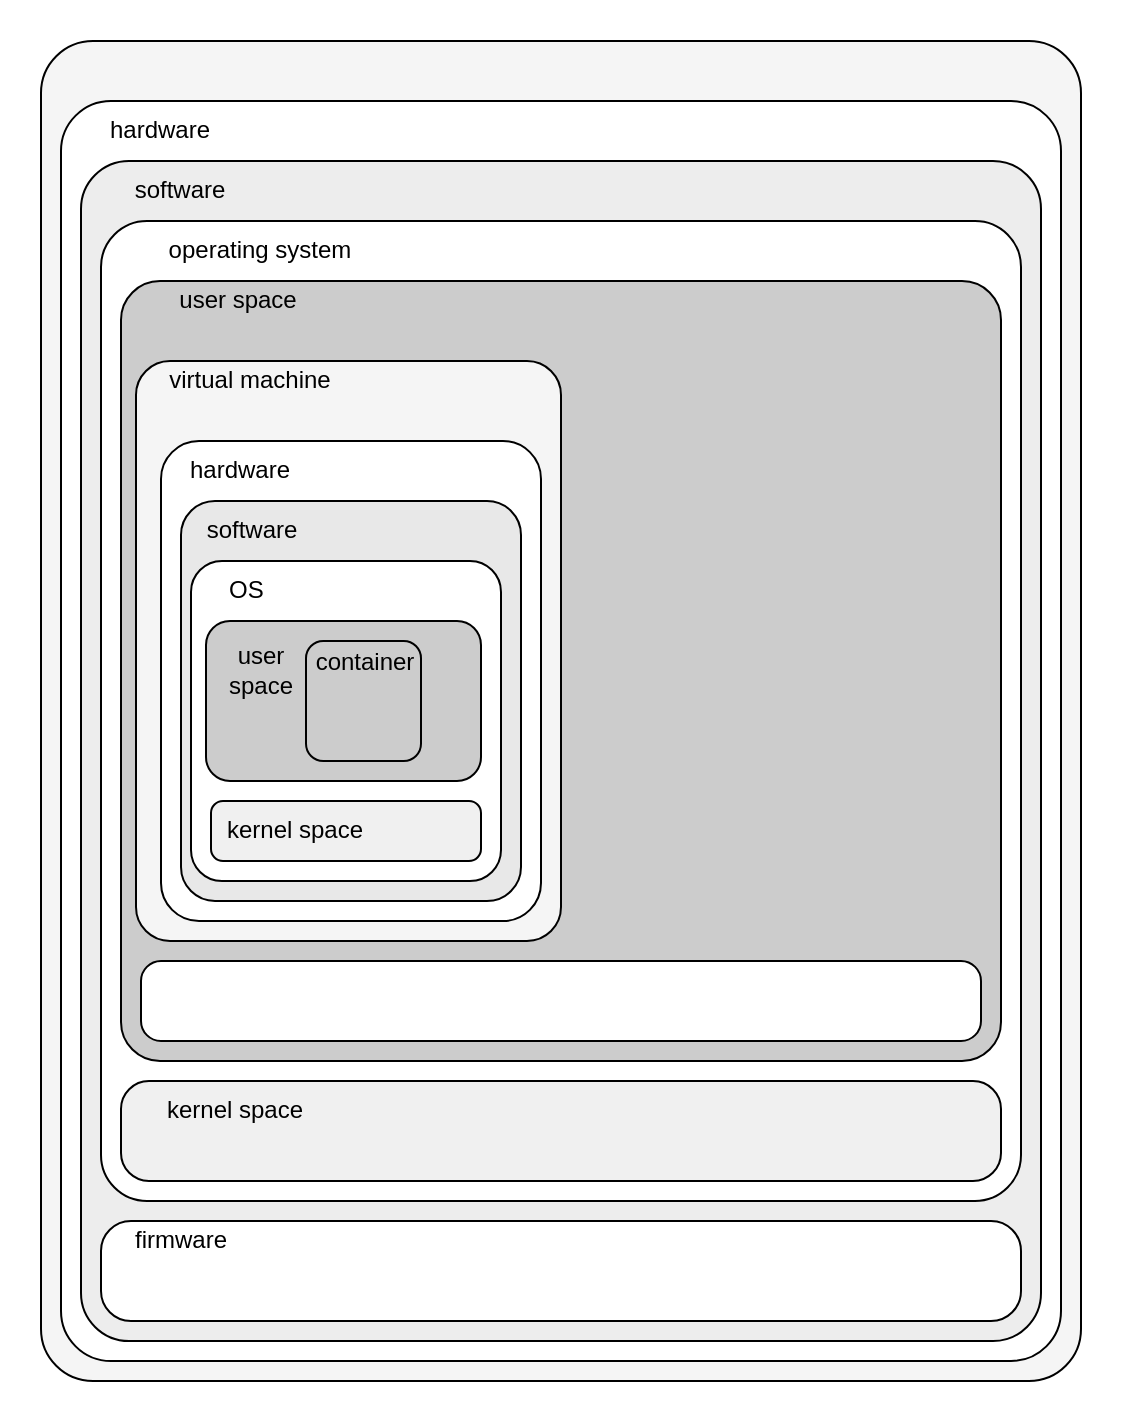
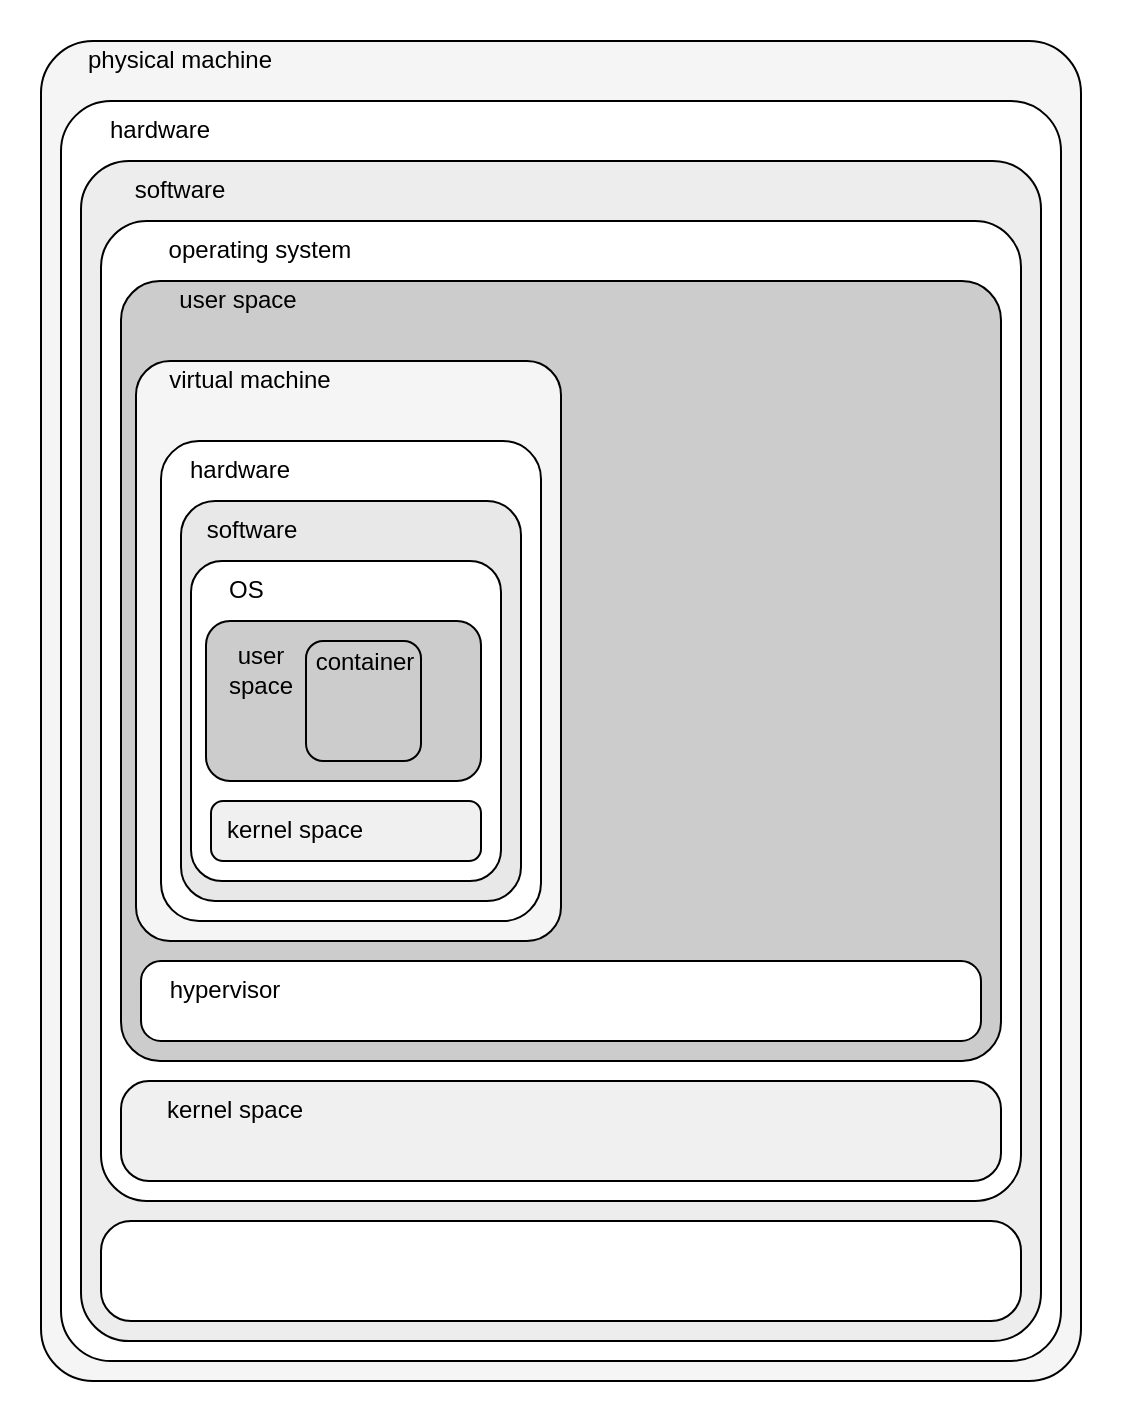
none -> (181, 61)
none -> (226, 991)
(181, 1241) -> none
